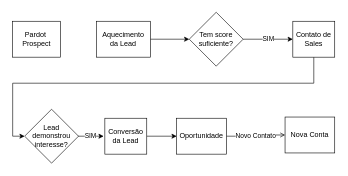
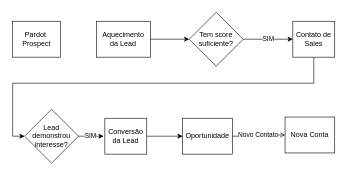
(202, 137) -> (208, 137)
